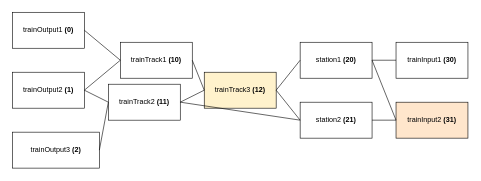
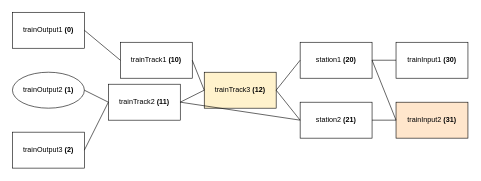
(102, 75) -> none
(48, 90) -> (48, 90)
(56, 150) -> (48, 150)
